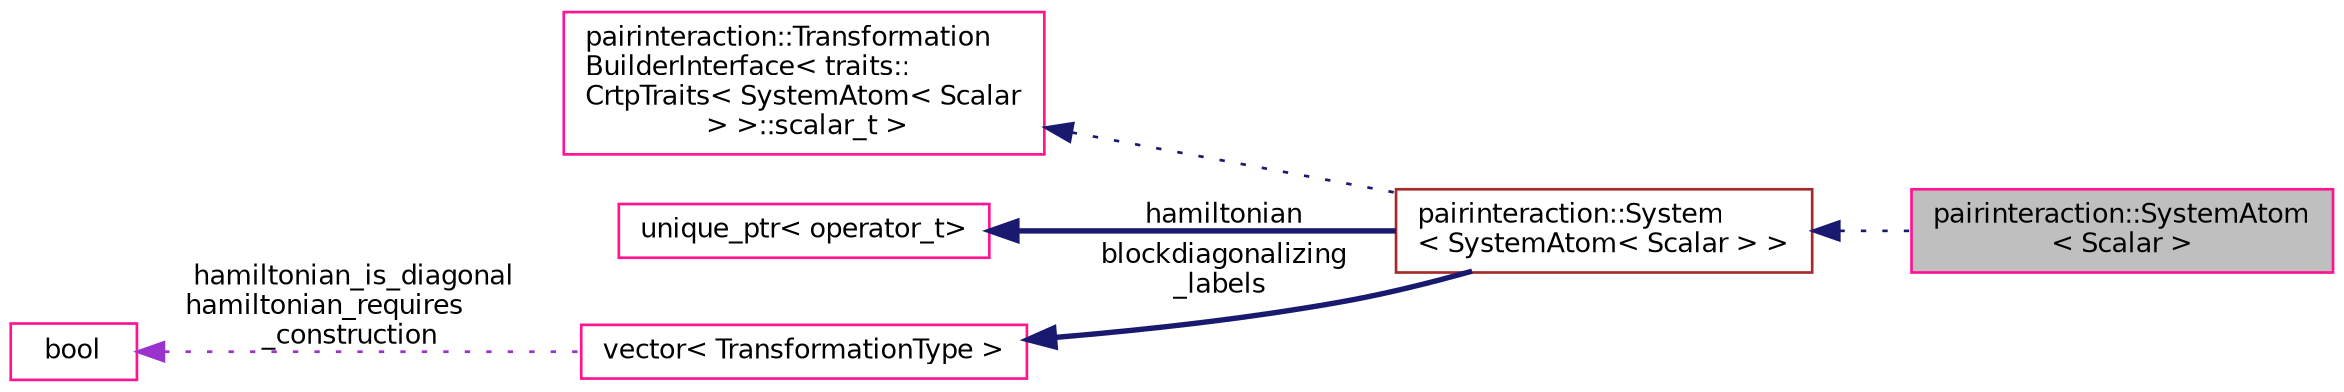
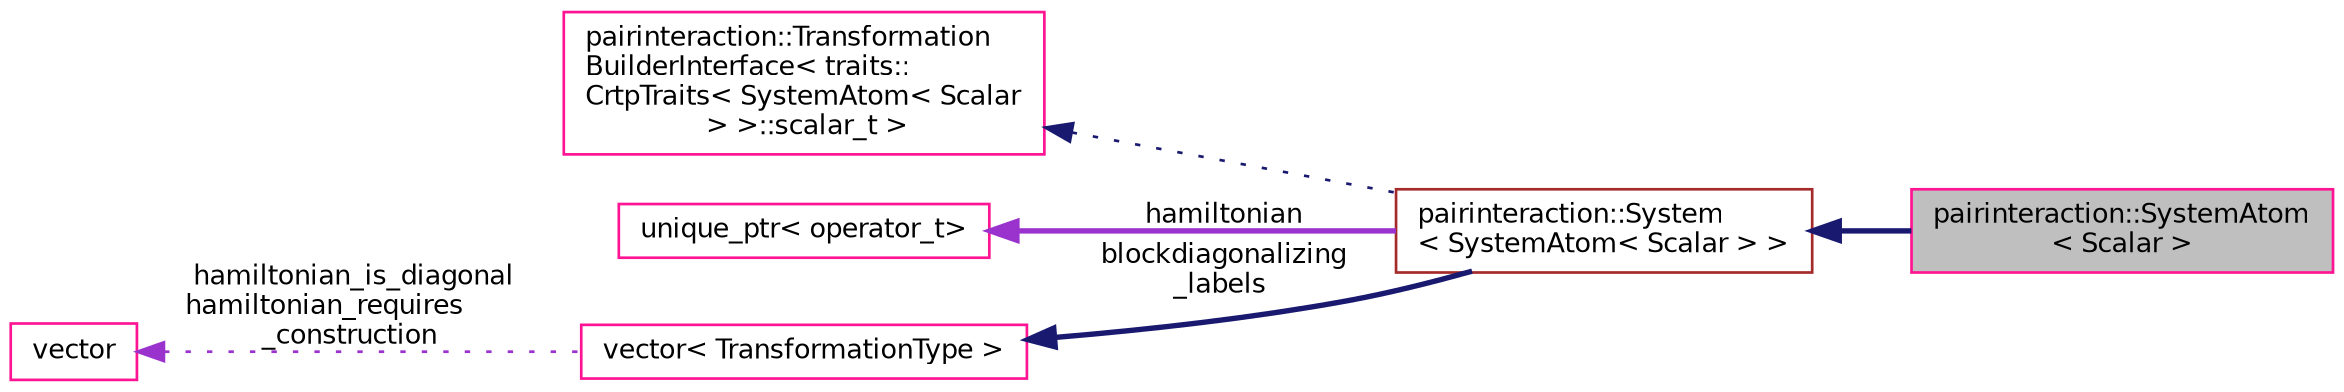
(1206, 231) -> (1206, 231)
(1875, 231) -> (1875, 231)
(74, 352) -> (74, 352)
